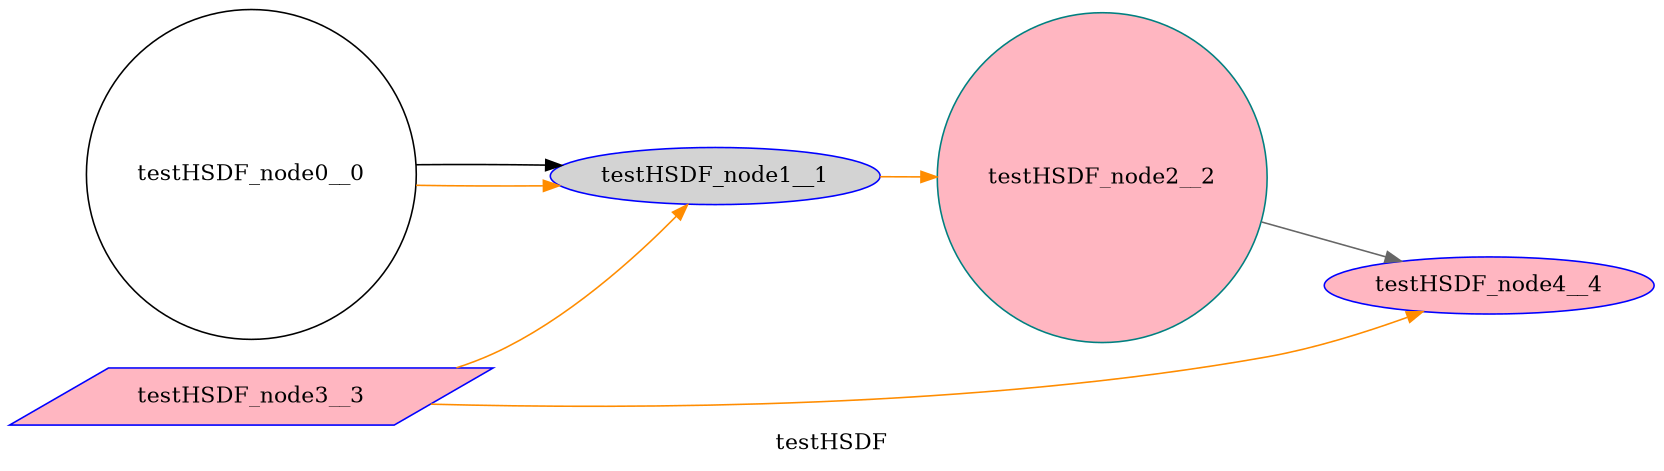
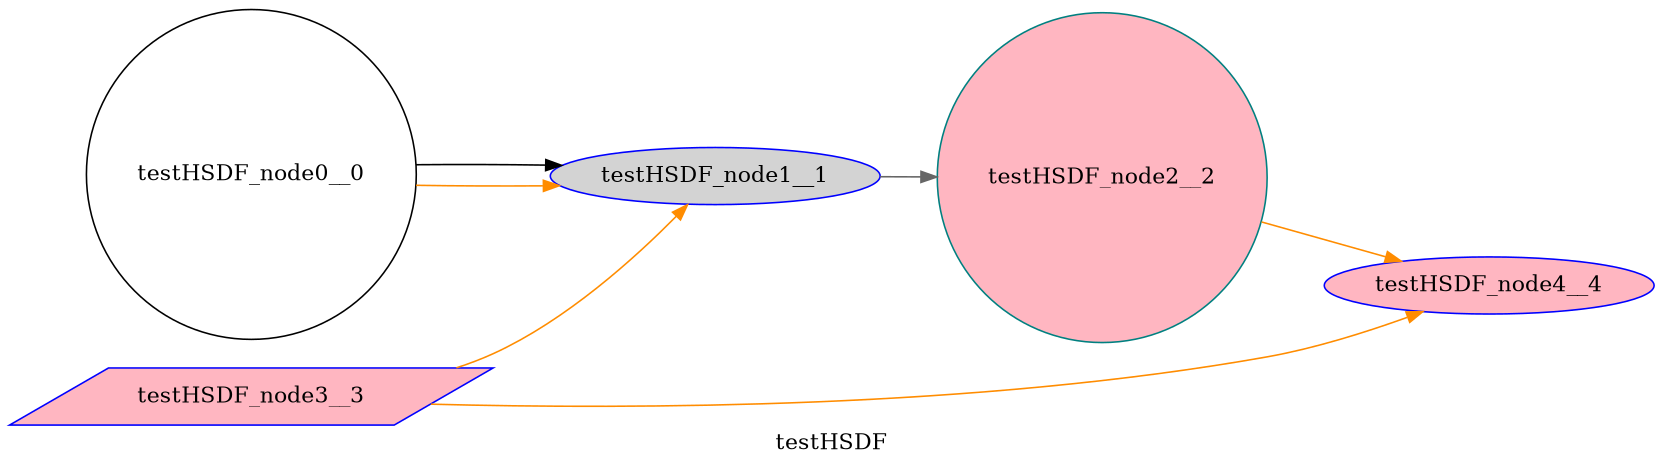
(901, 177) -> (901, 177)
(1324, 239) -> (1324, 239)
